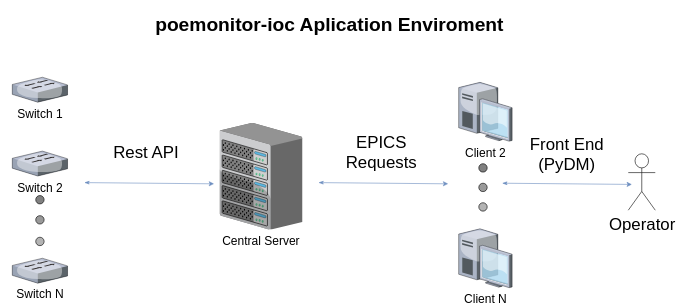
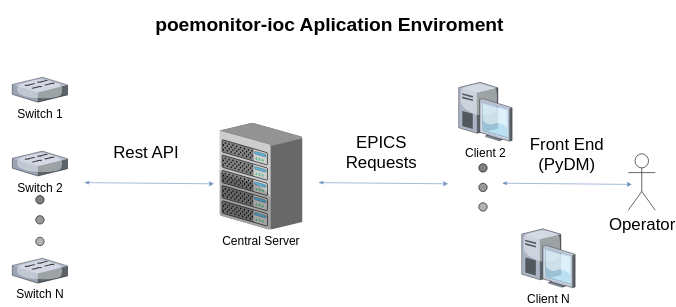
(485, 258) -> (548, 258)
